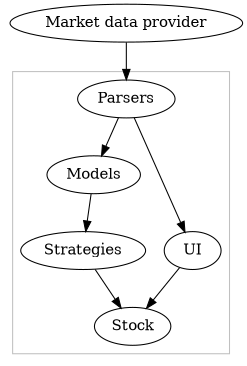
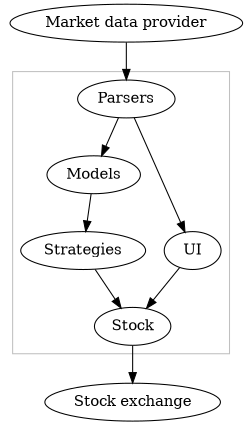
none -> (133, 402)
